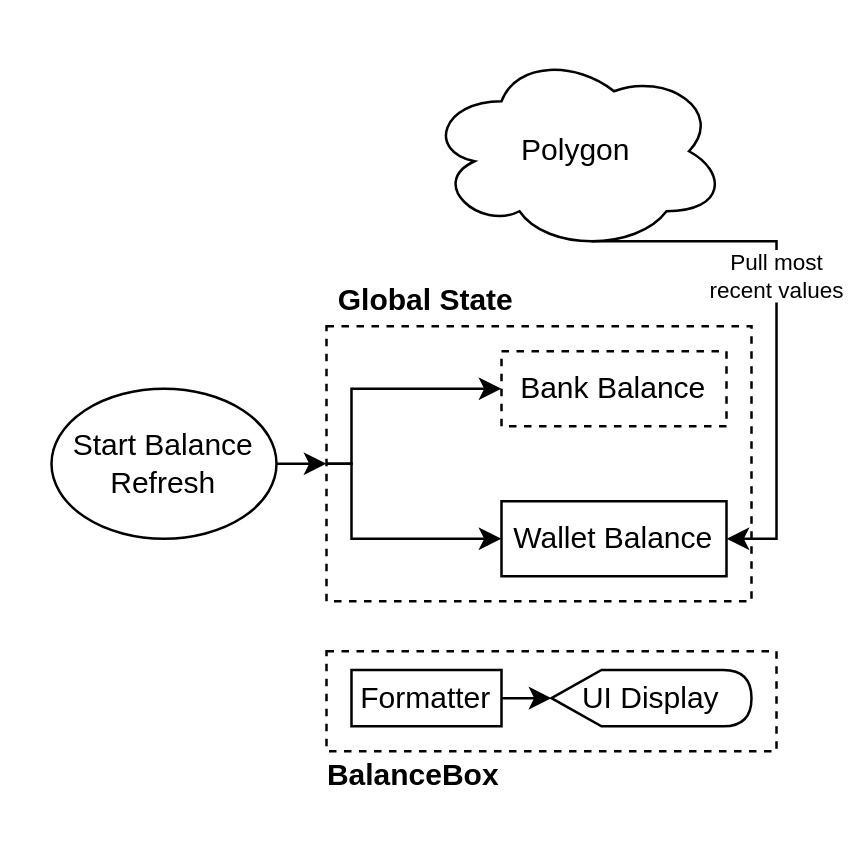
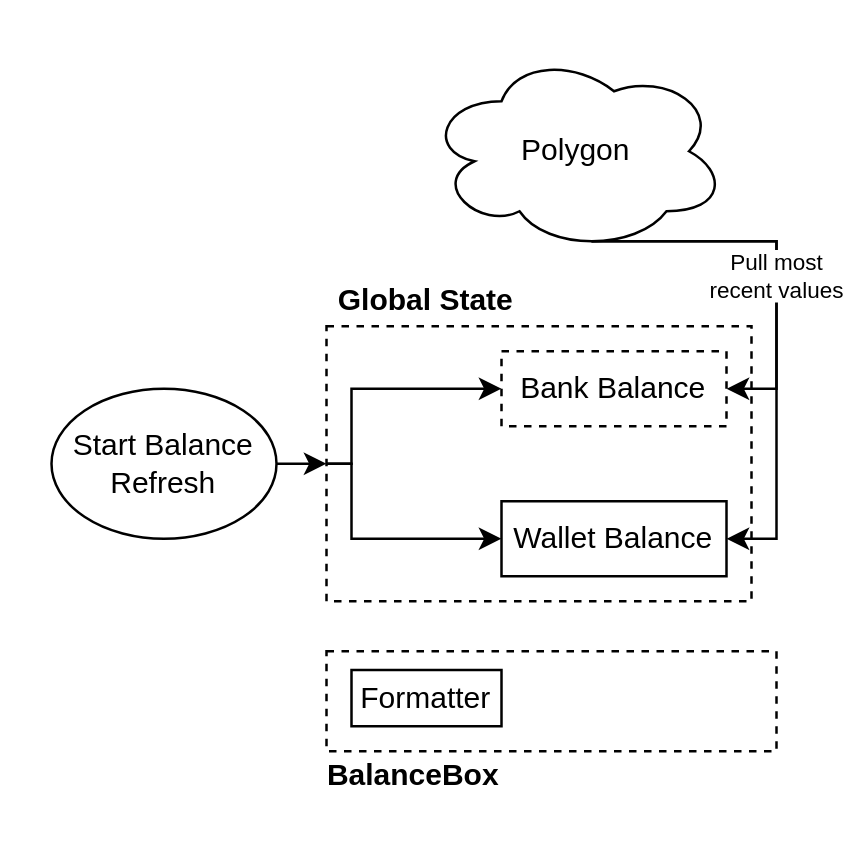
none -> (756, 389)
(518, 698) -> none
(651, 698) -> none
